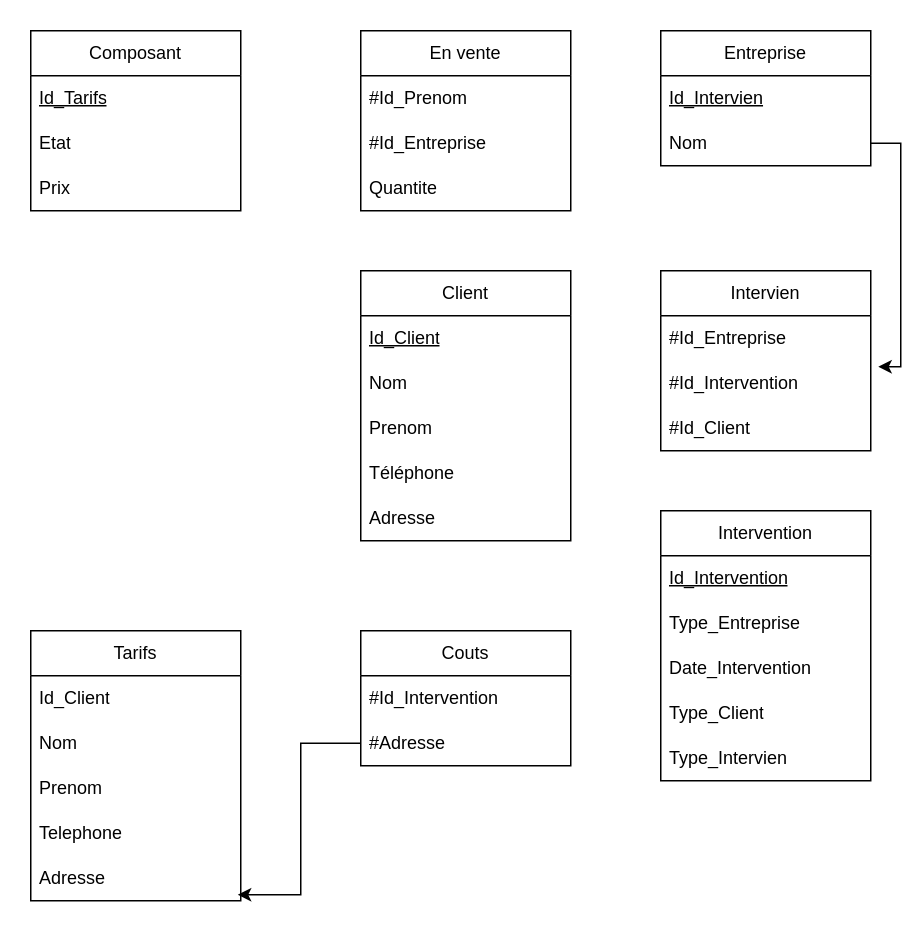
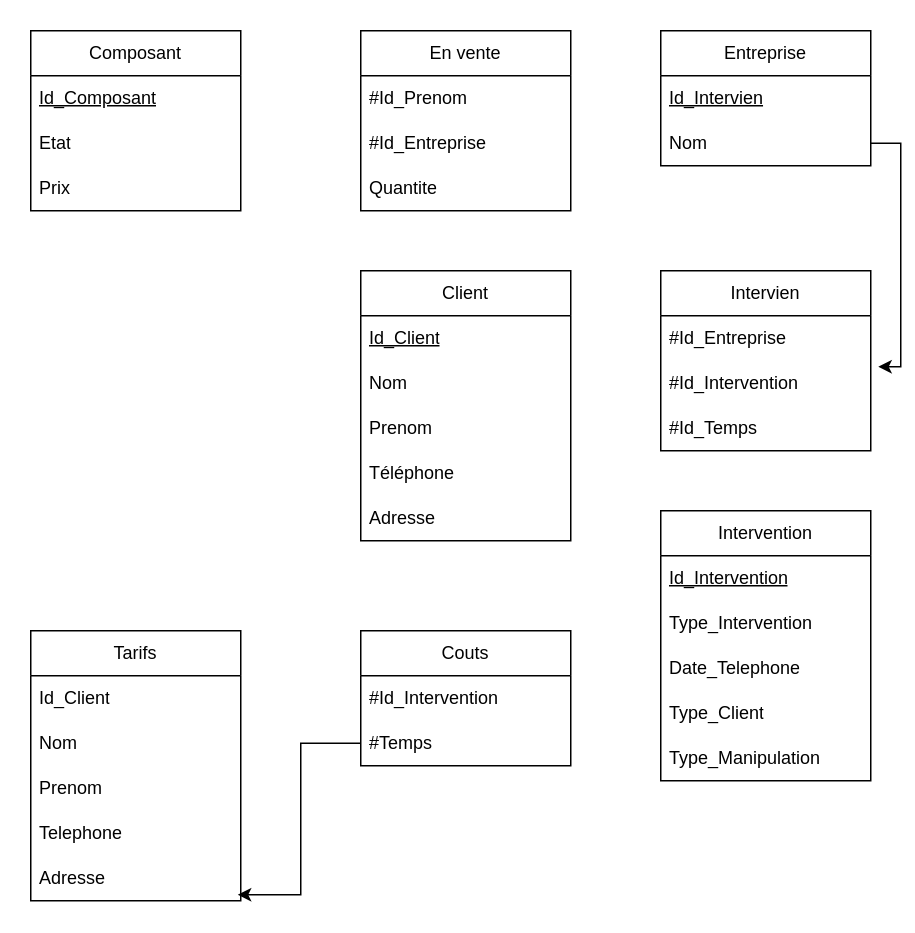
(83, 98) -> (100, 98)
(715, 428) -> (715, 428)
(743, 623) -> (753, 623)
(753, 668) -> (738, 668)
(410, 743) -> (400, 743)
(738, 758) -> (748, 758)
